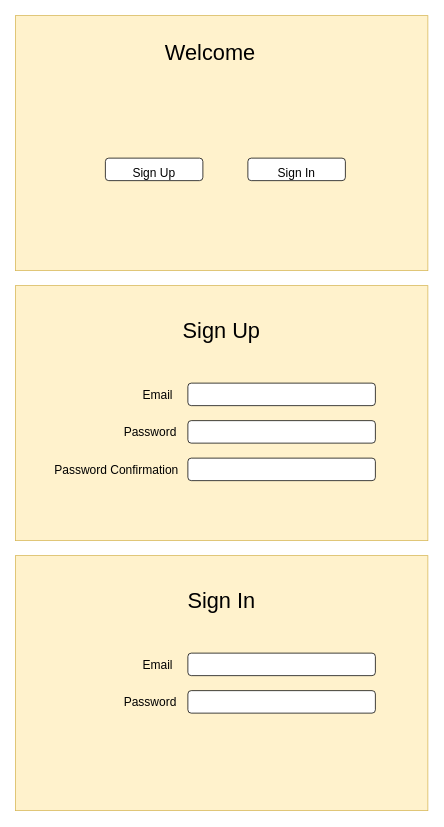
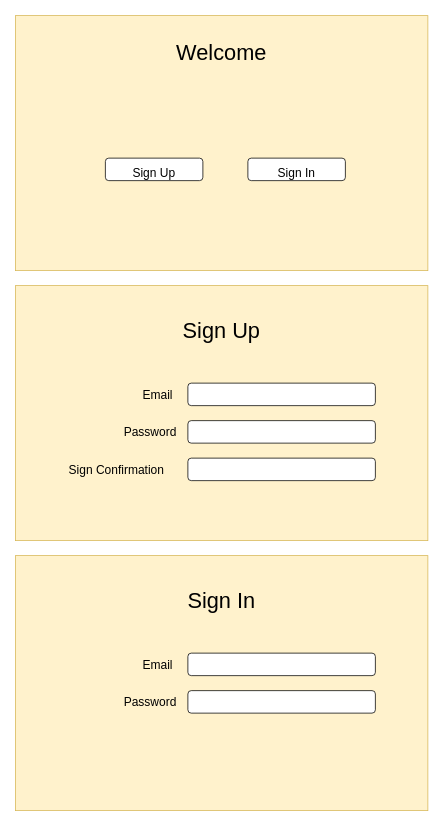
(210, 53) -> (222, 53)
(117, 469) -> (117, 469)
